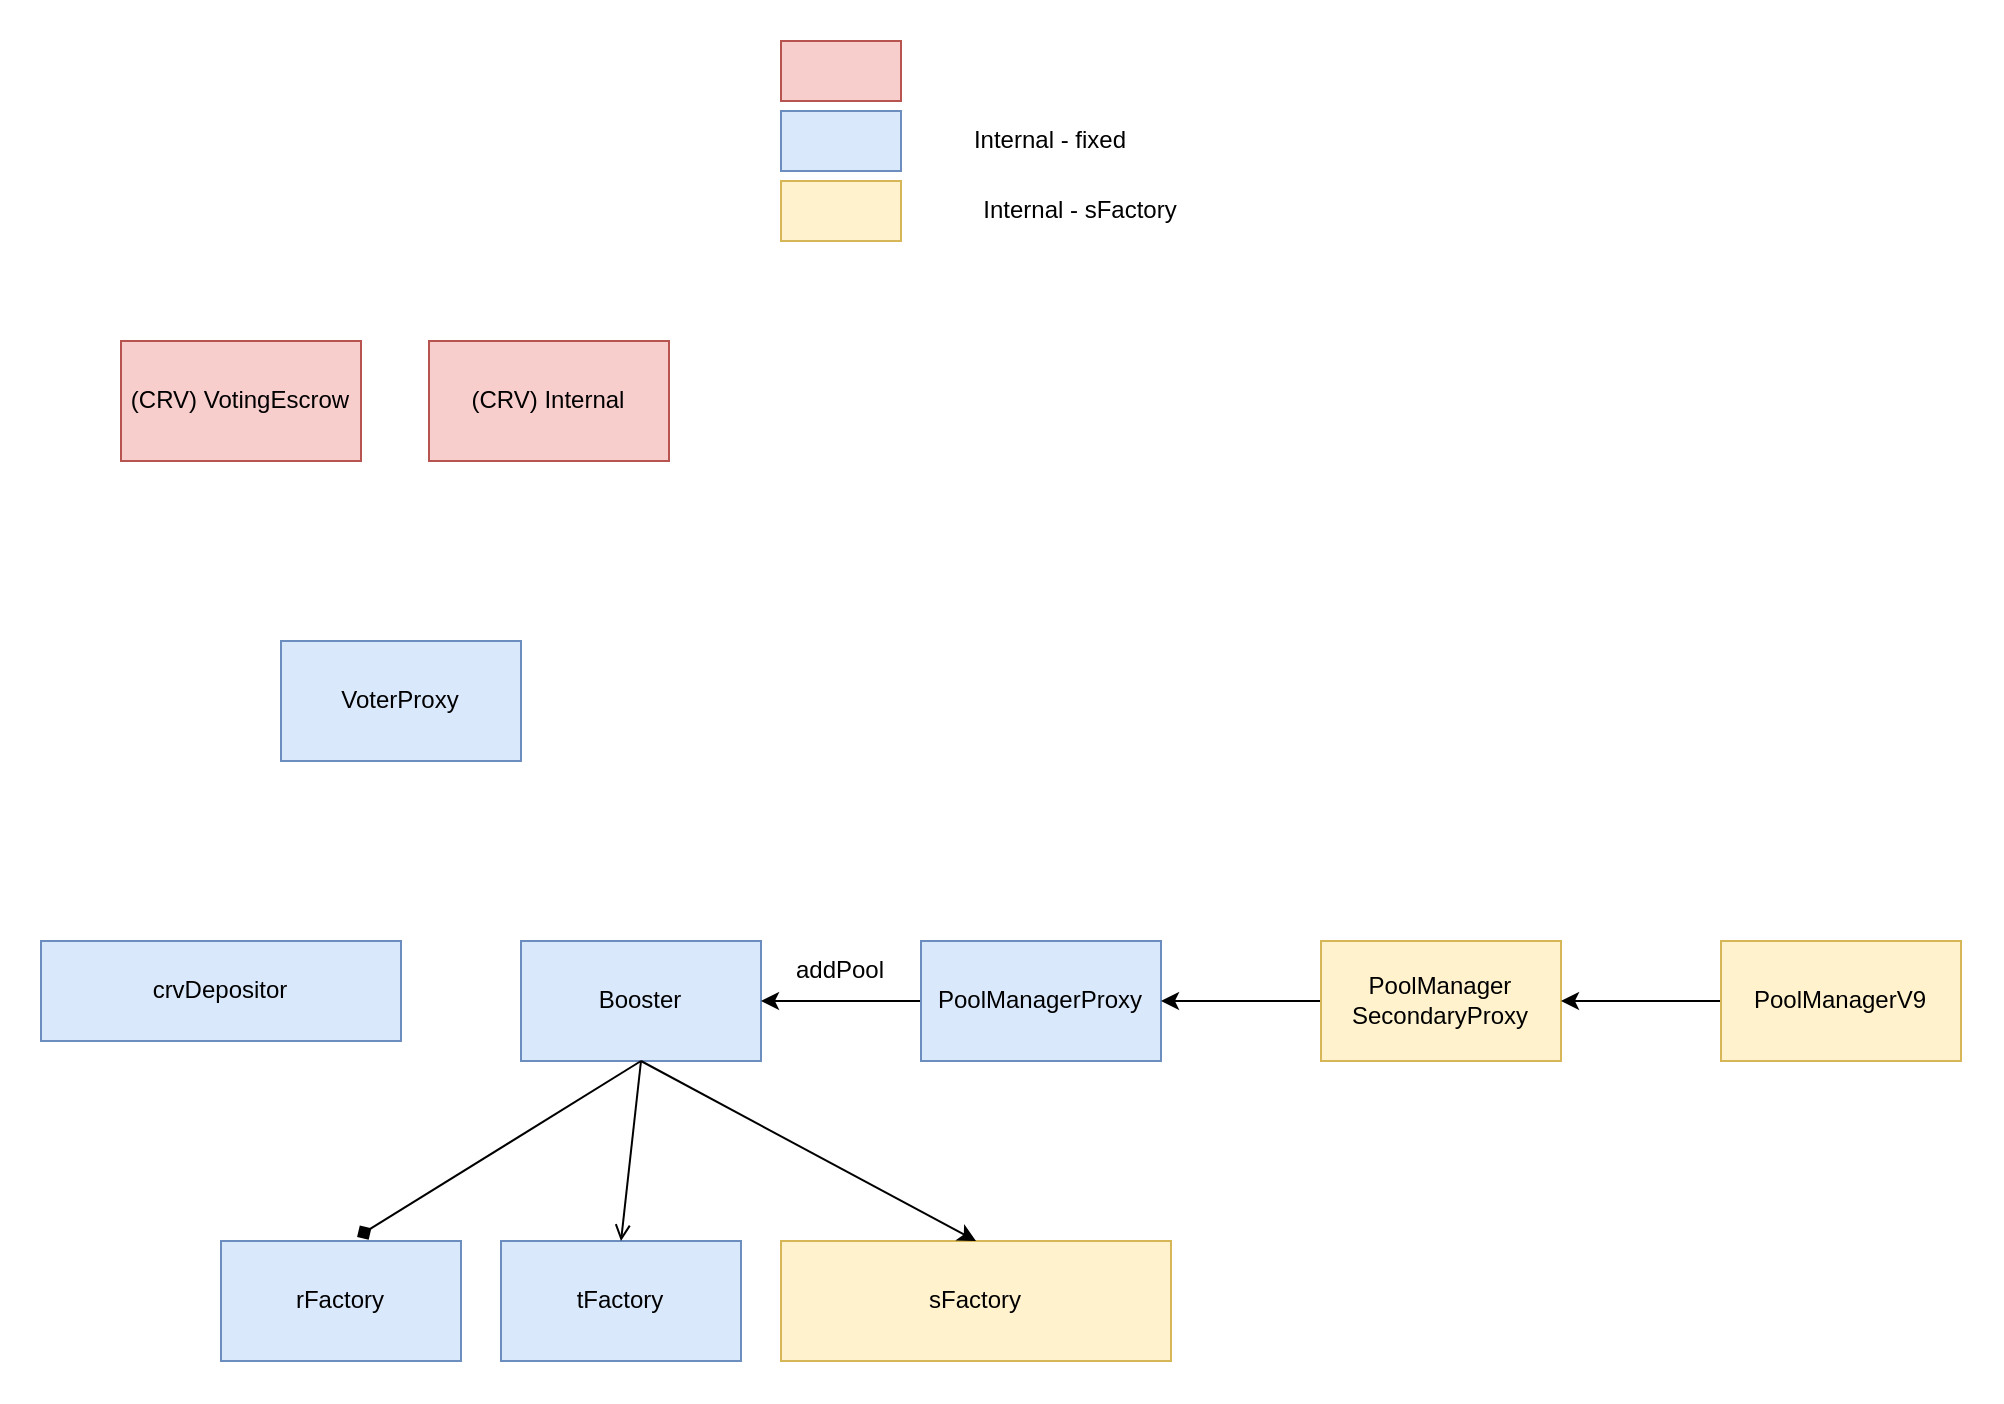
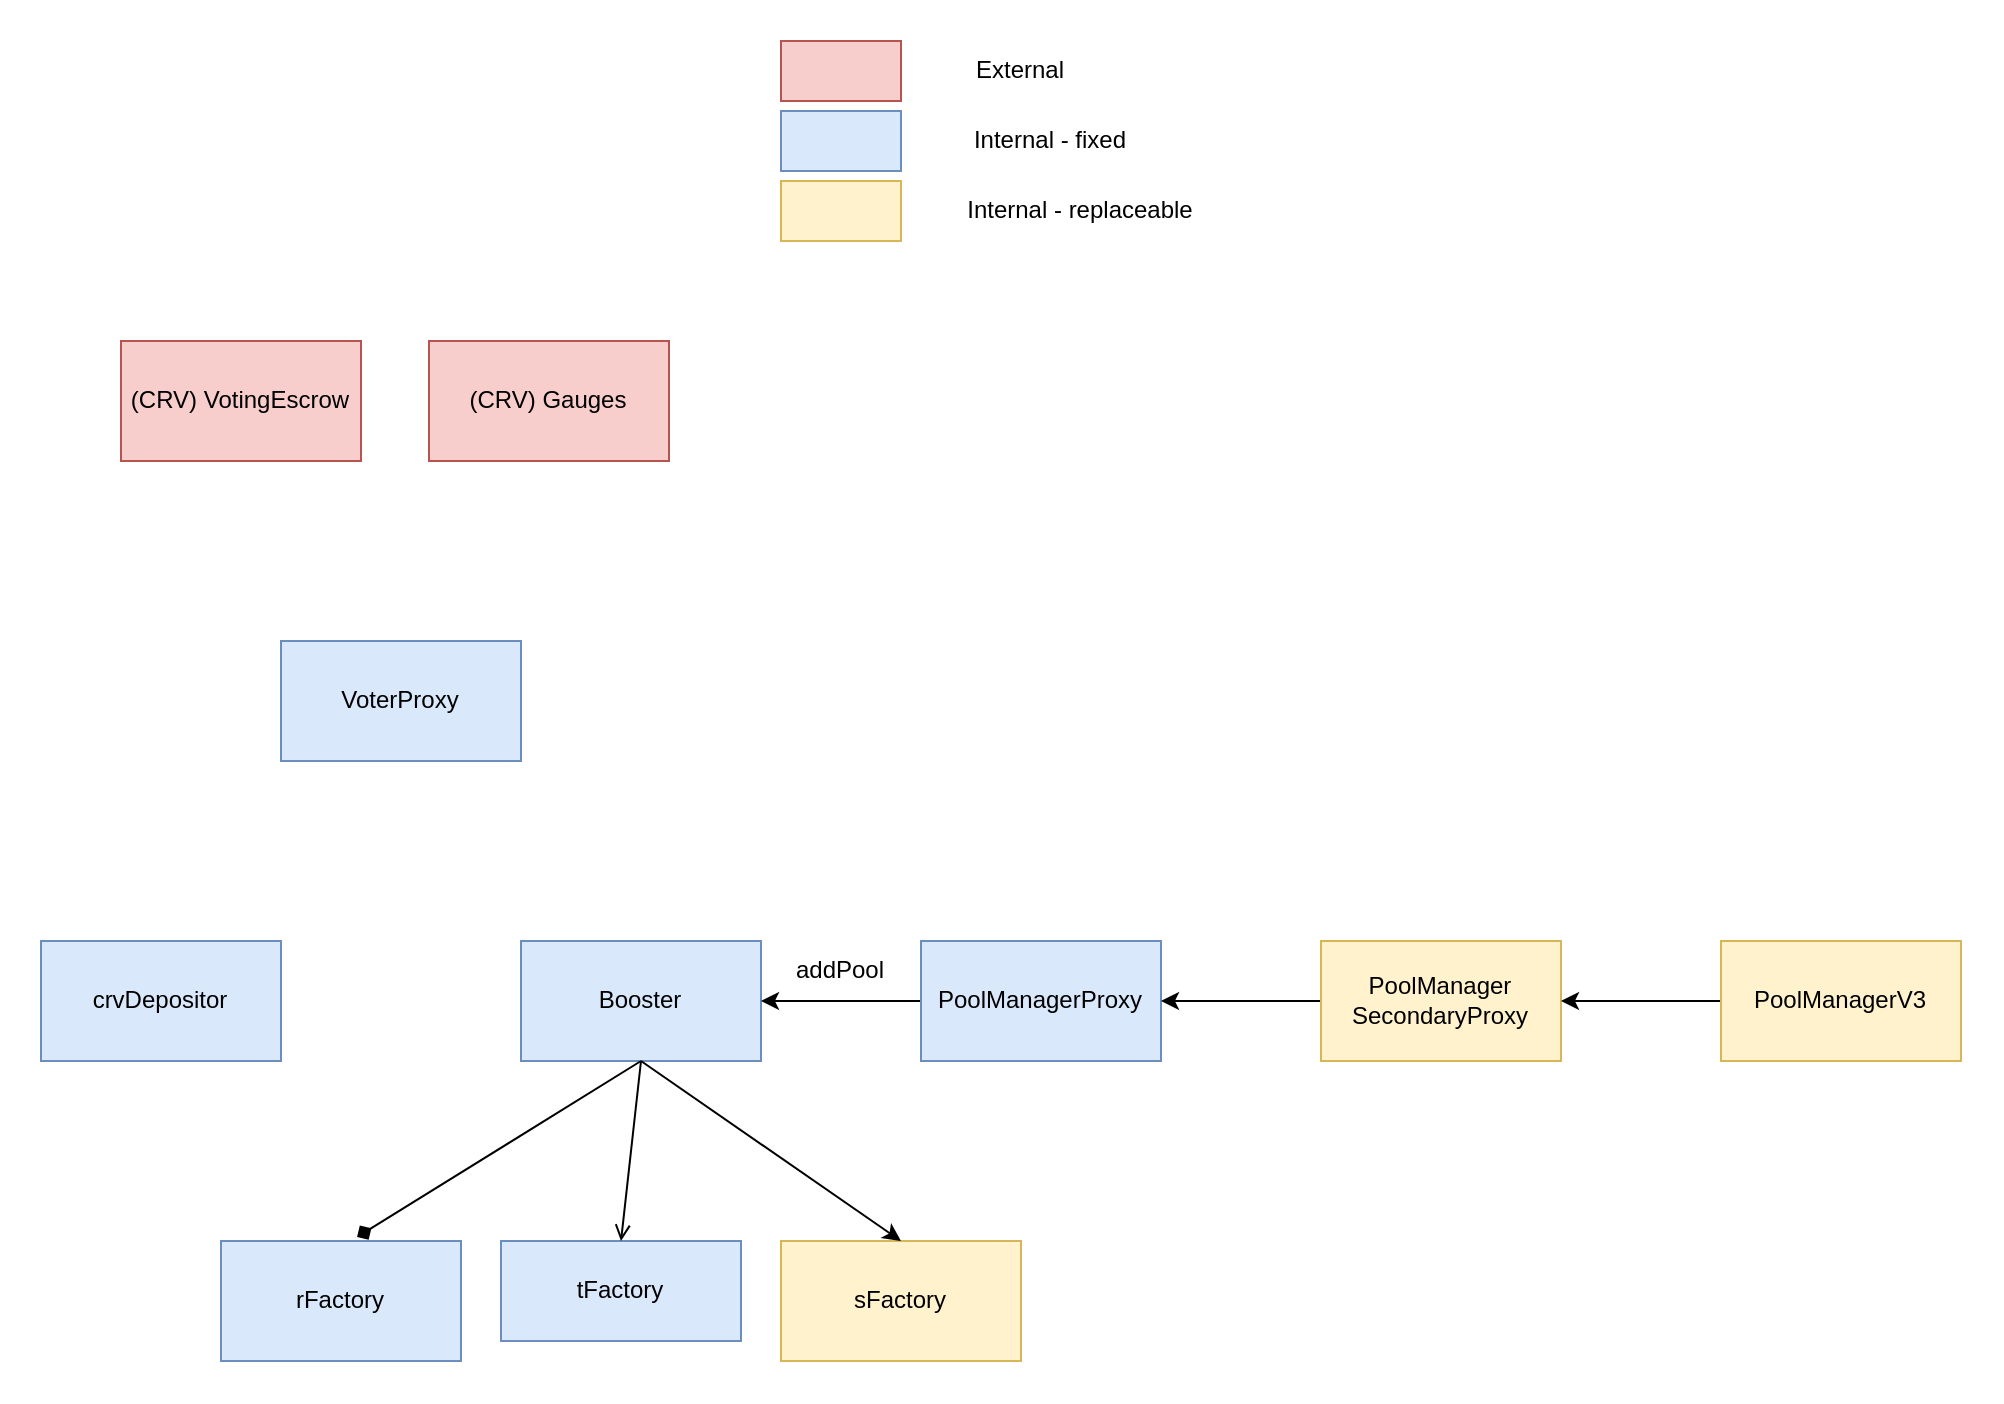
none -> (1021, 71)
(1081, 211) -> (1081, 211)
(549, 401) -> (549, 401)
(221, 991) -> (161, 1001)
(1841, 1001) -> (1841, 1001)
(621, 1301) -> (621, 1291)
(976, 1301) -> (901, 1301)
